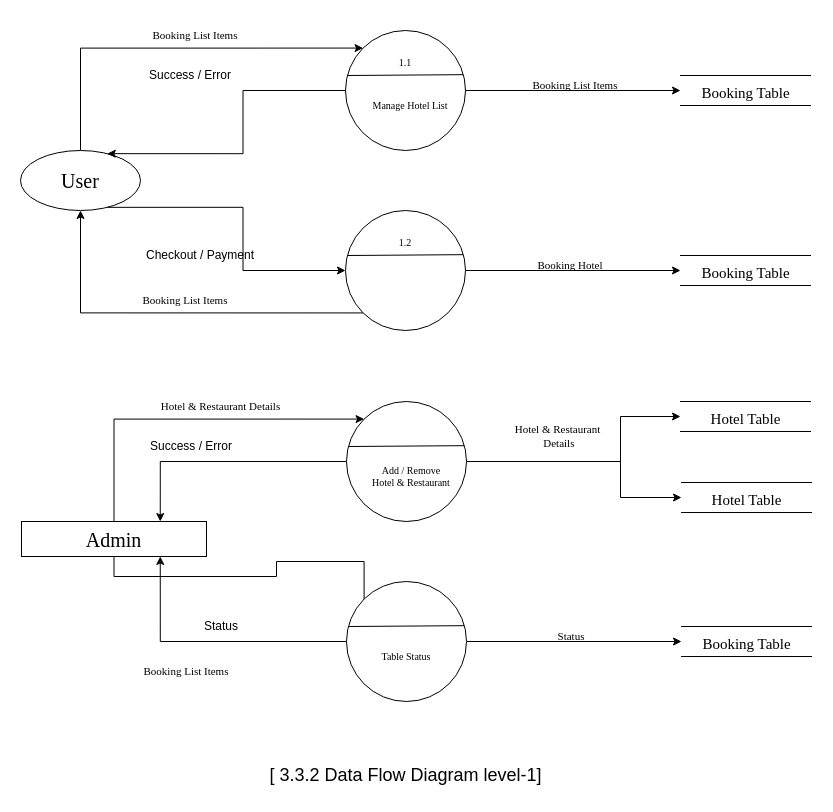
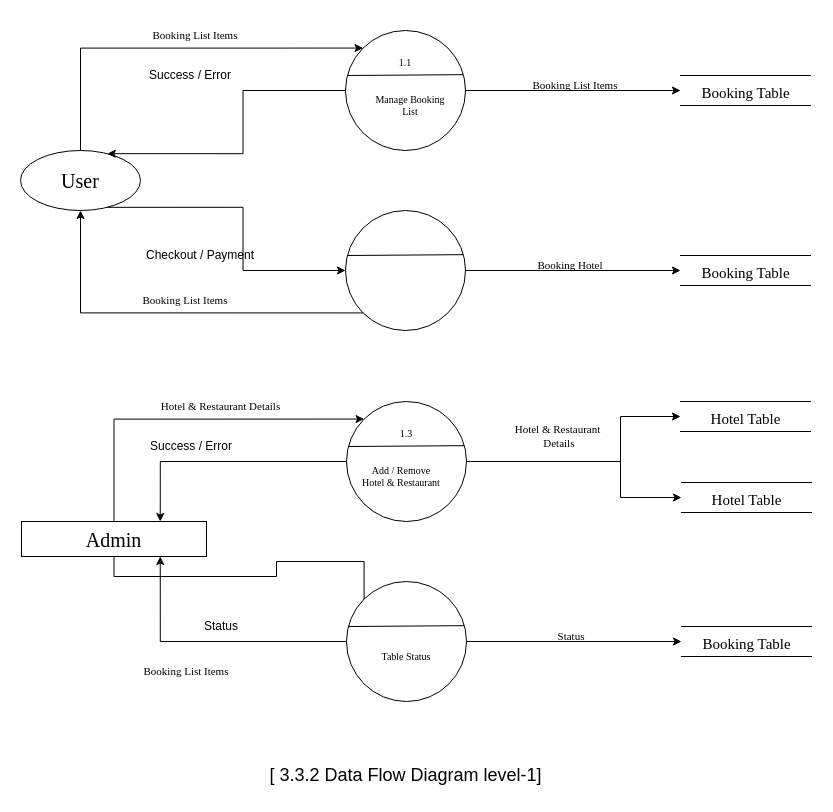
(411, 106) -> (411, 106)
(406, 241) -> none
none -> (407, 432)
(412, 477) -> (402, 477)
